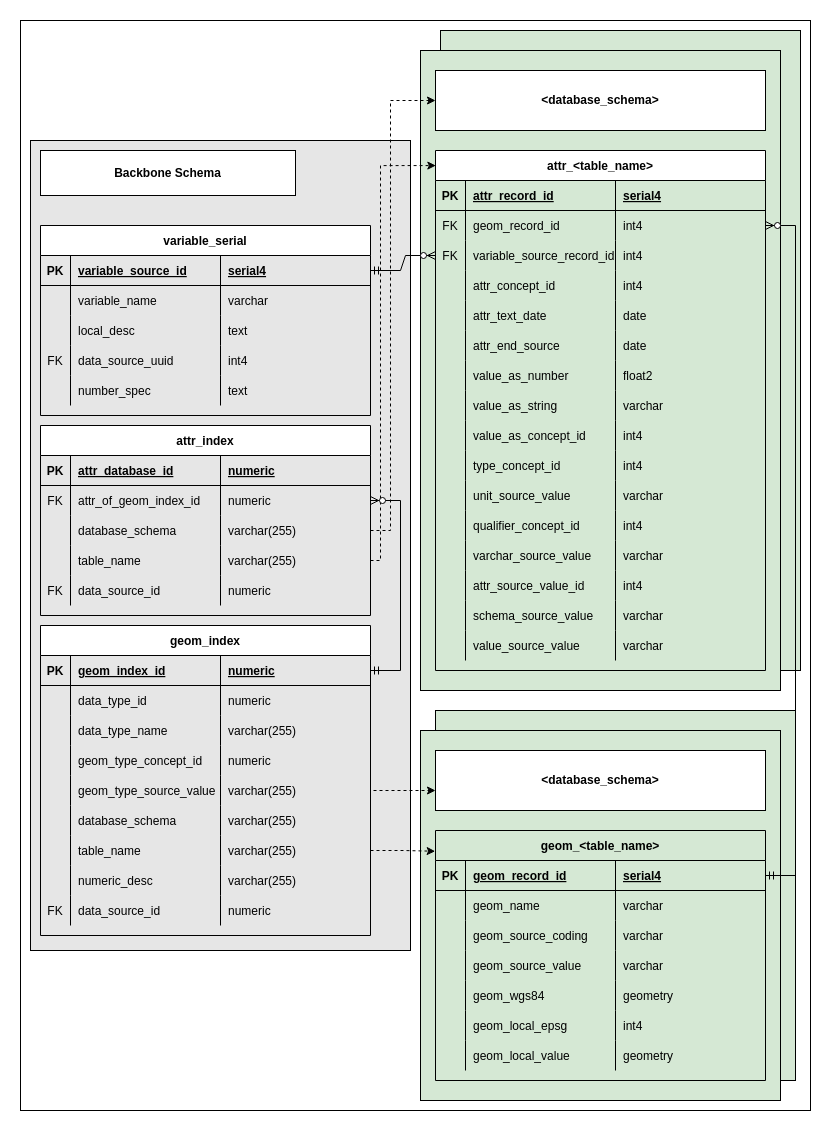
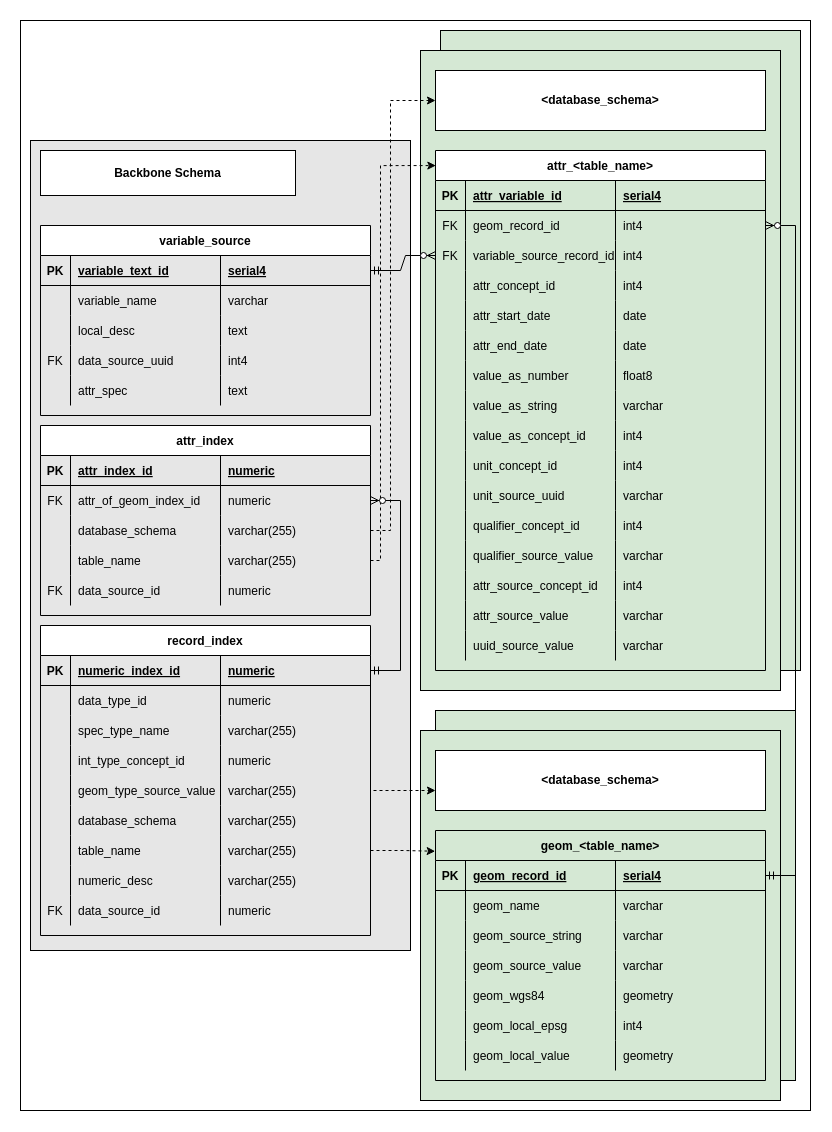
(518, 196) -> (522, 196)
(205, 241) -> (205, 241)
(134, 271) -> (127, 271)
(520, 316) -> (523, 316)
(523, 346) -> (517, 346)
(642, 376) -> (642, 376)
(115, 391) -> (108, 391)
(522, 466) -> (520, 466)
(130, 471) -> (119, 471)
(527, 496) -> (524, 496)
(539, 556) -> (541, 556)
(537, 586) -> (545, 586)
(535, 616) -> (529, 616)
(205, 641) -> (205, 641)
(530, 646) -> (527, 646)
(119, 671) -> (127, 671)
(125, 731) -> (125, 731)
(144, 761) -> (139, 761)
(532, 936) -> (532, 936)
